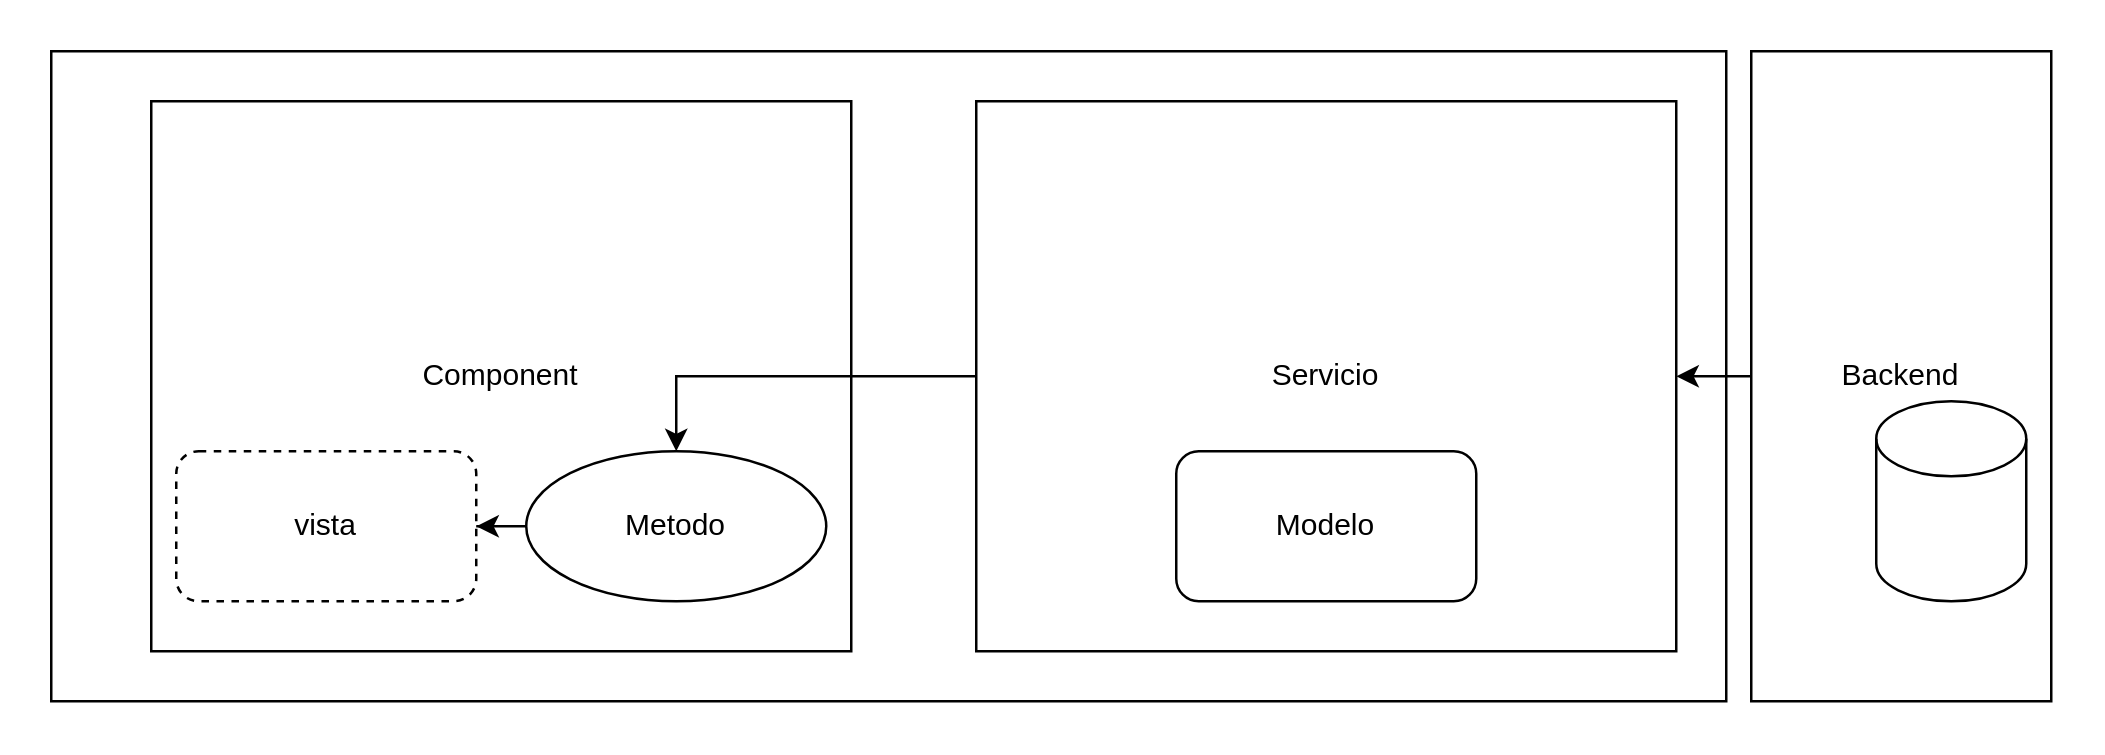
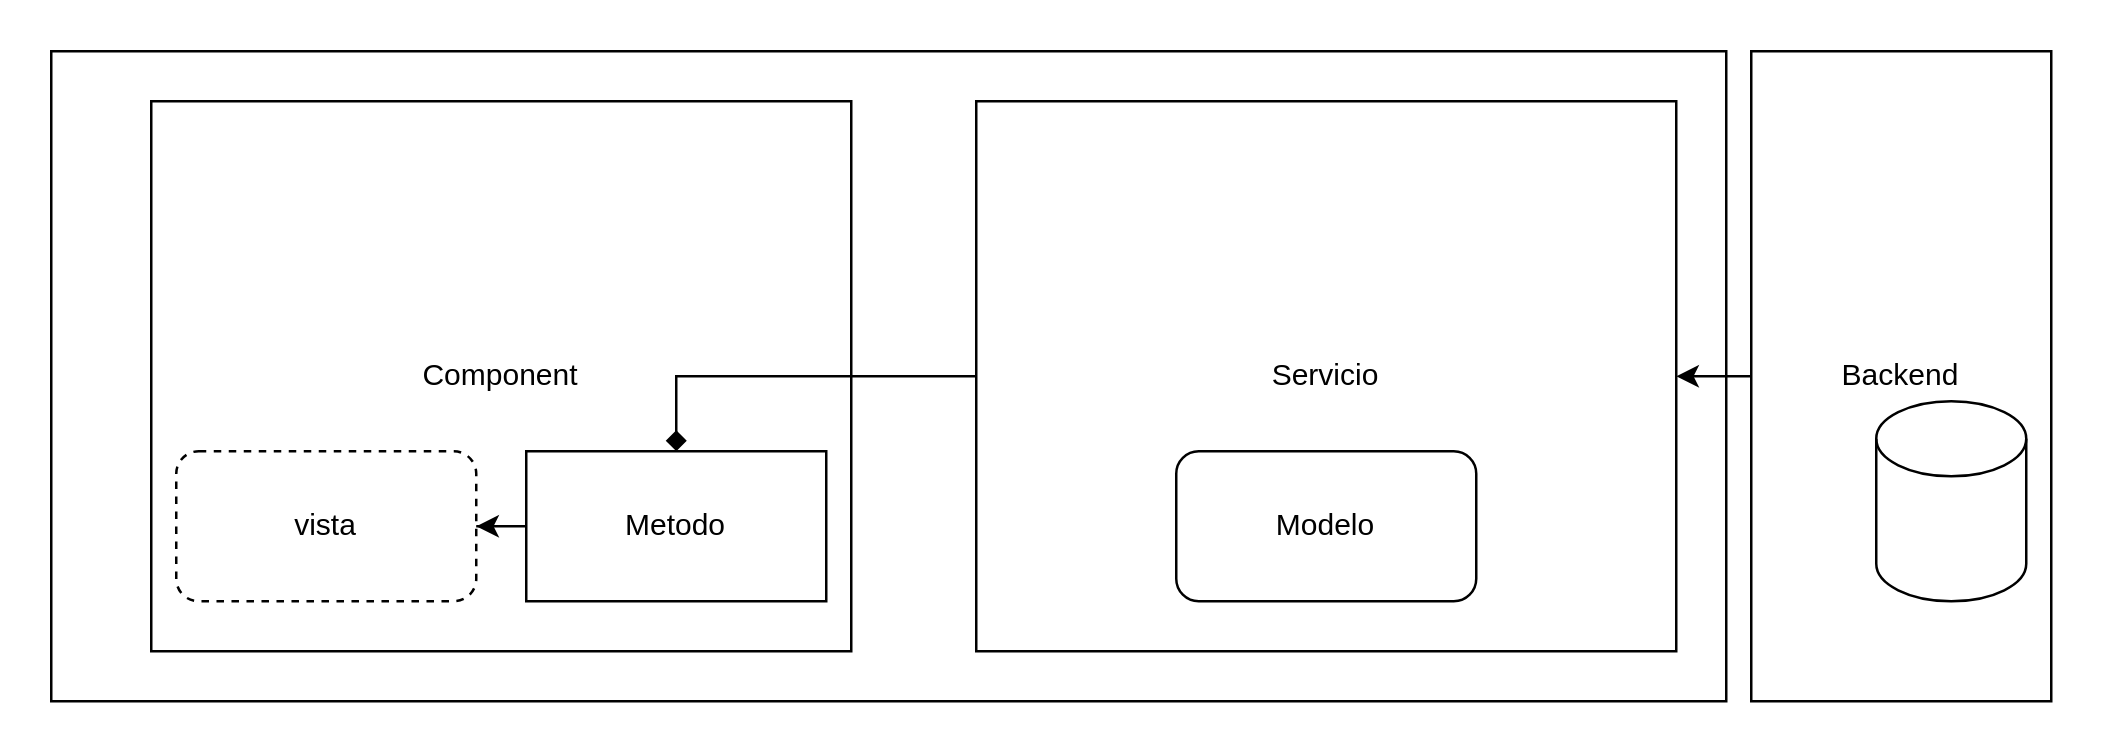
(676, 432) -> (676, 431)
(676, 526) -> (676, 526)
